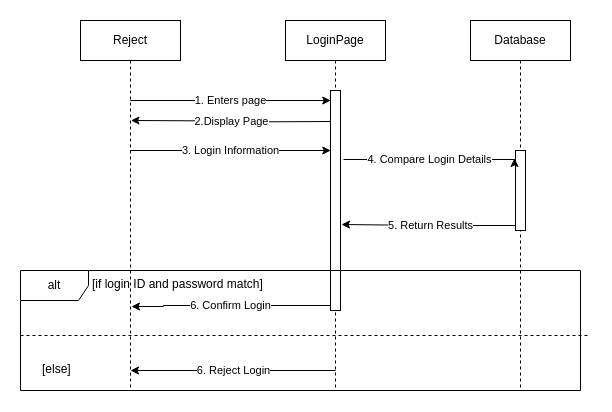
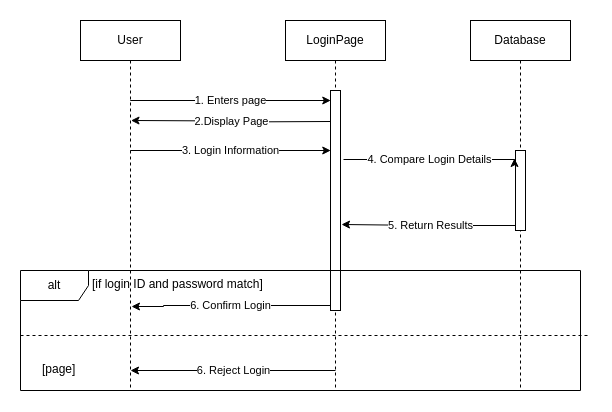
(131, 41) -> (131, 41)
(61, 370) -> (63, 370)
